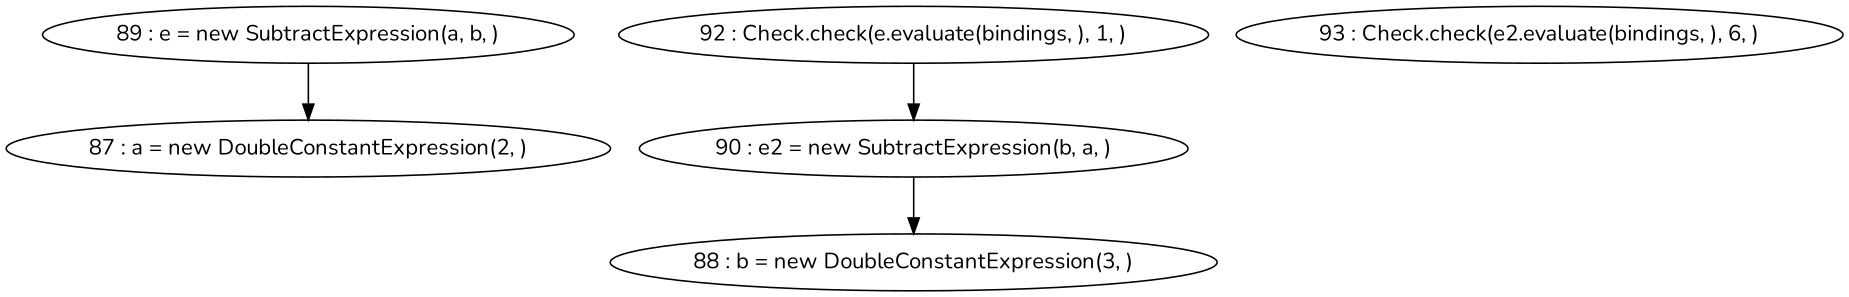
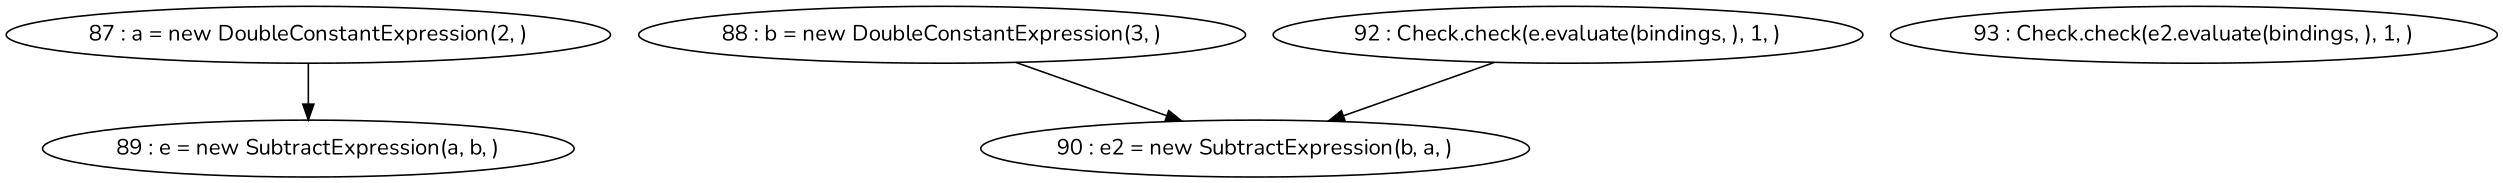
(1540, 35) -> (2194, 35)
(308, 84) -> (308, 84)
(914, 198) -> (1091, 89)
